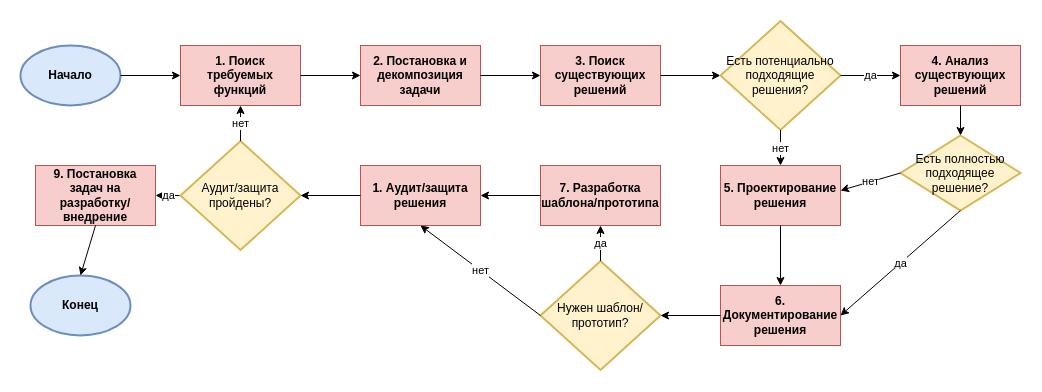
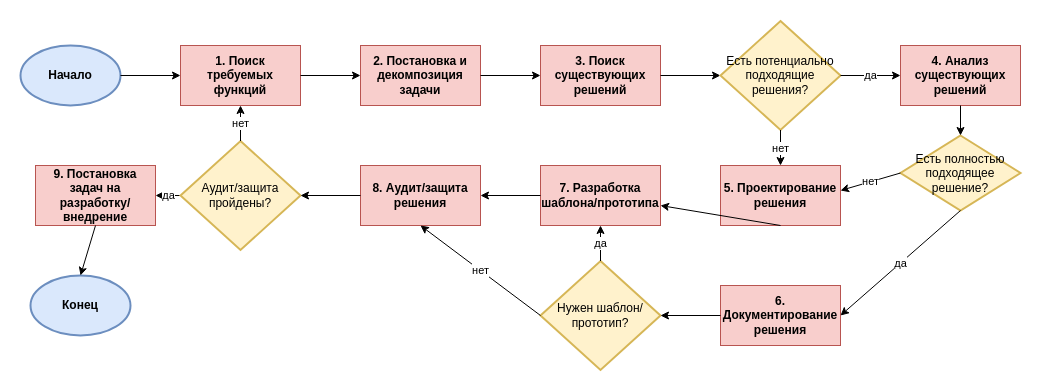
(421, 196) -> (421, 196)
(781, 252) -> (724, 216)
